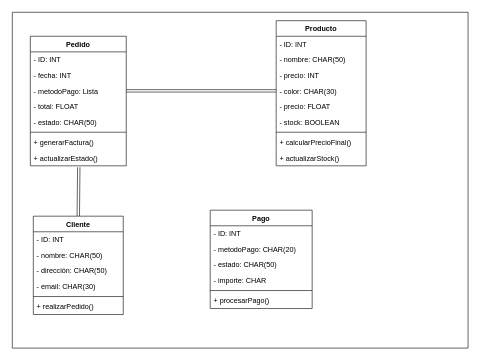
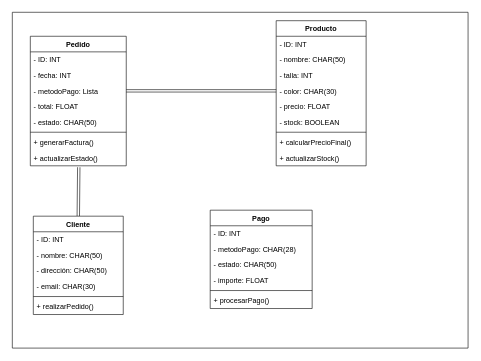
(302, 76) -> (299, 76)
(255, 250) -> (255, 250)
(240, 281) -> (242, 281)
